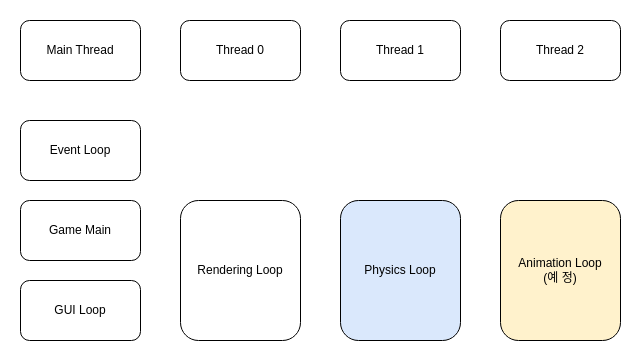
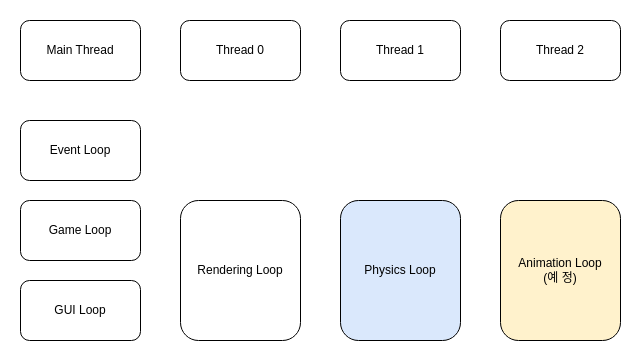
(81, 231) -> (81, 231)
